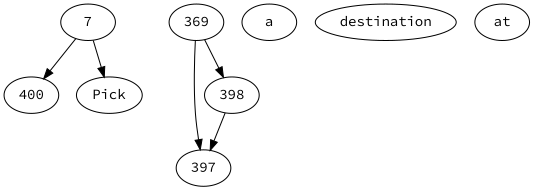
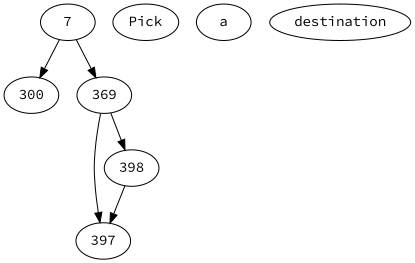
(502, 22) -> none
(97, 54) -> (84, 54)
(31, 95) -> (31, 95)
